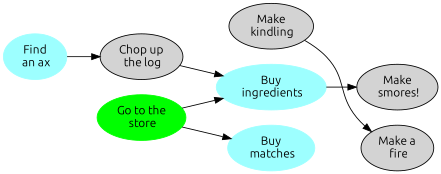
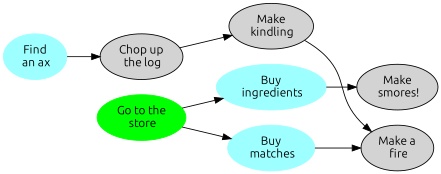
(197, 70) -> (202, 43)
none -> (333, 148)
